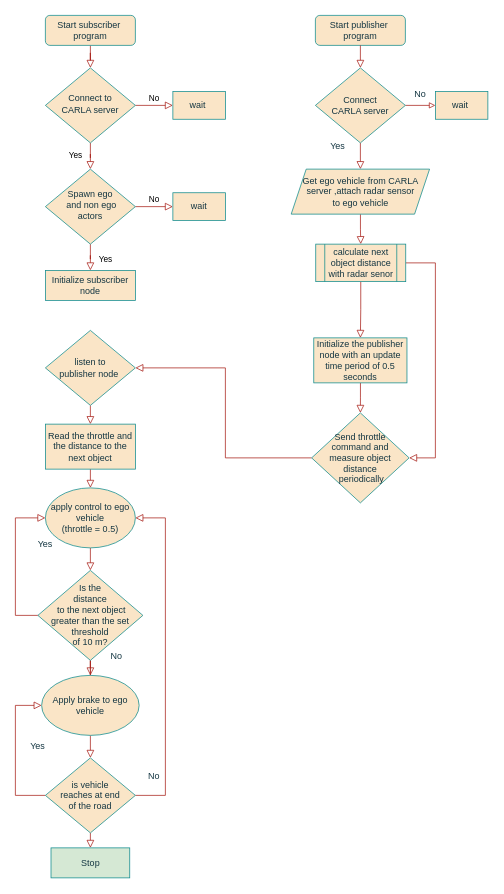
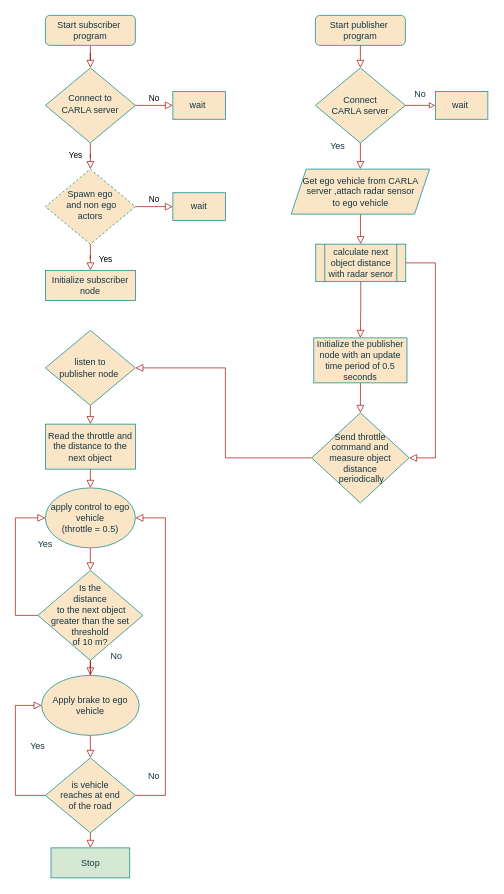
(90, 207) -> (90, 207)
